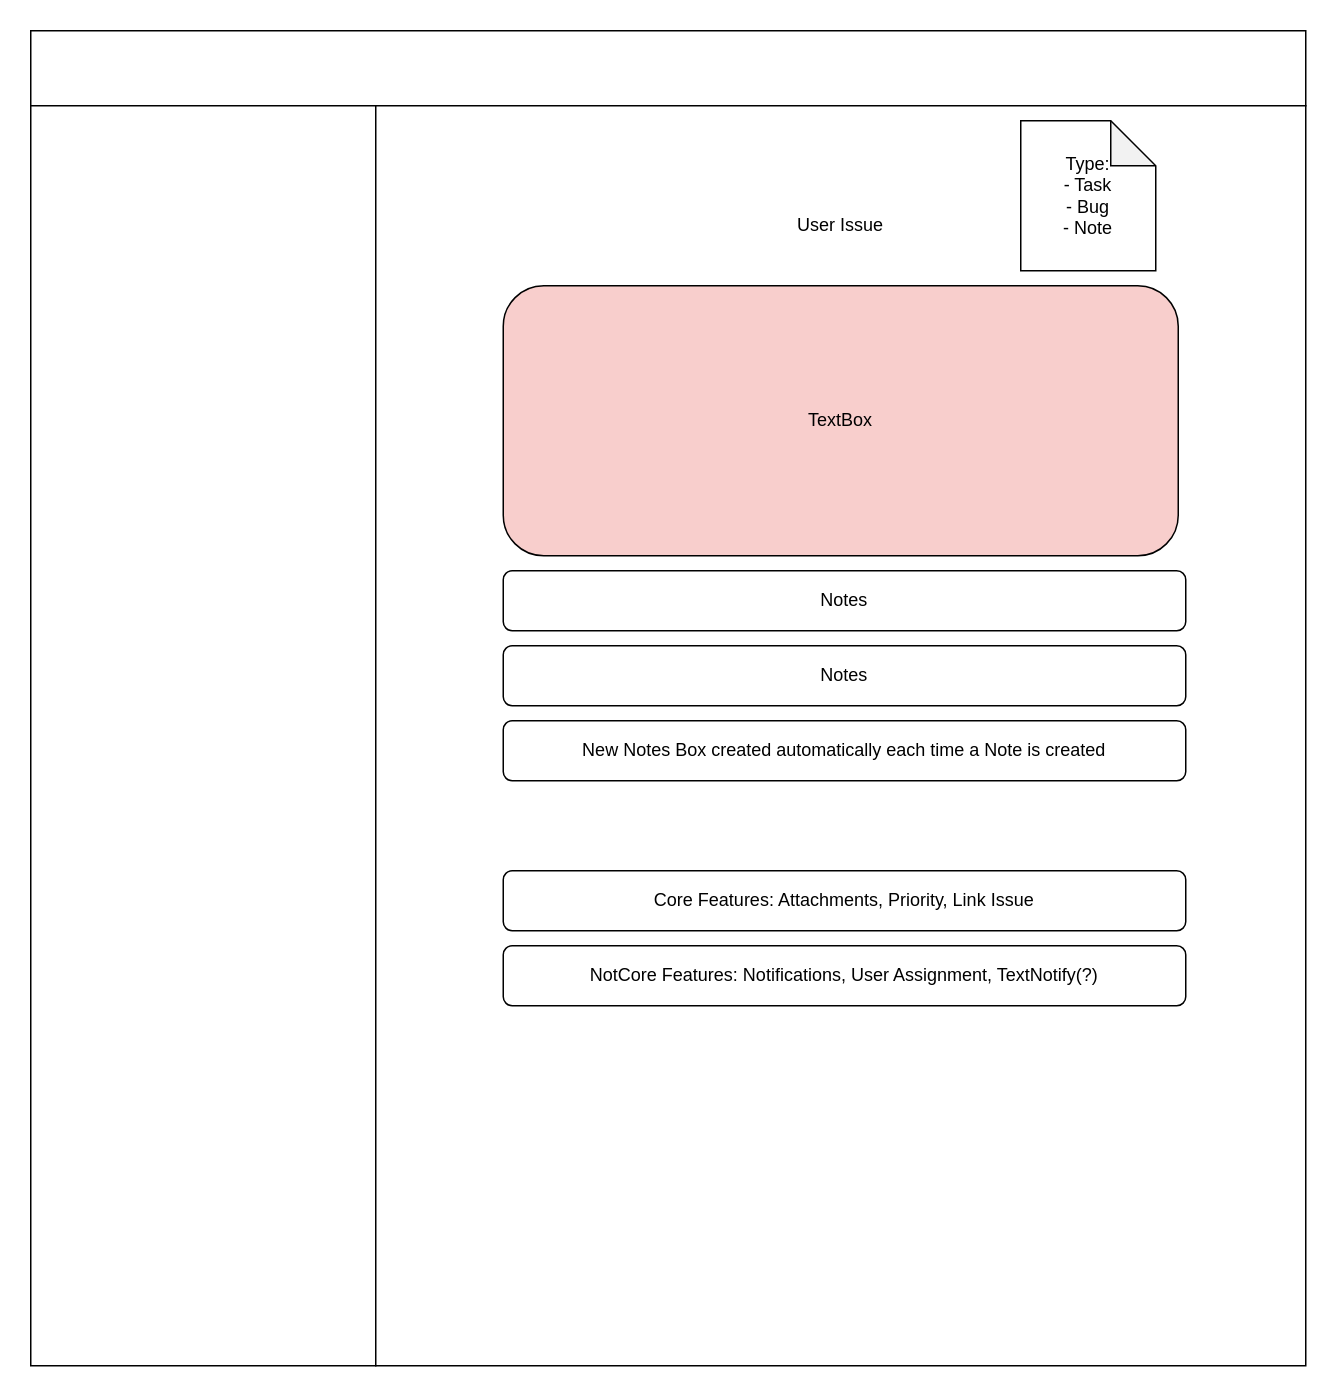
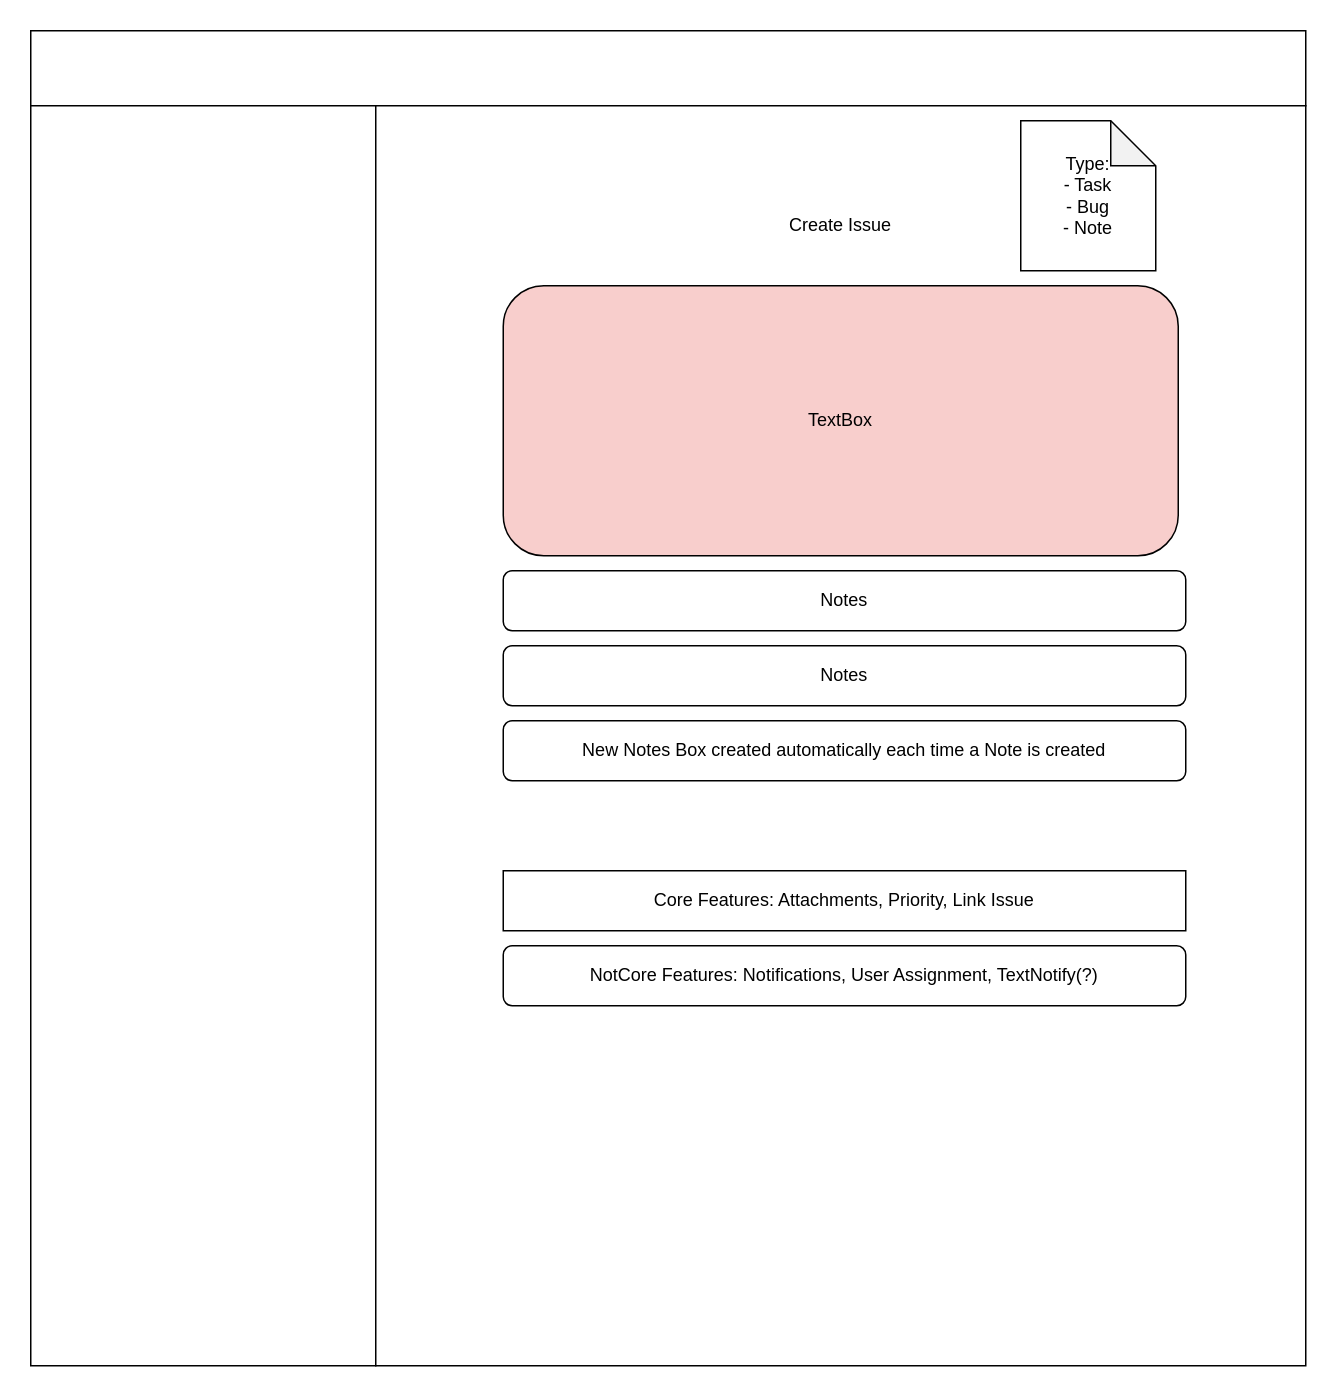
(841, 226) -> (841, 226)
(845, 901) -> (845, 901)
